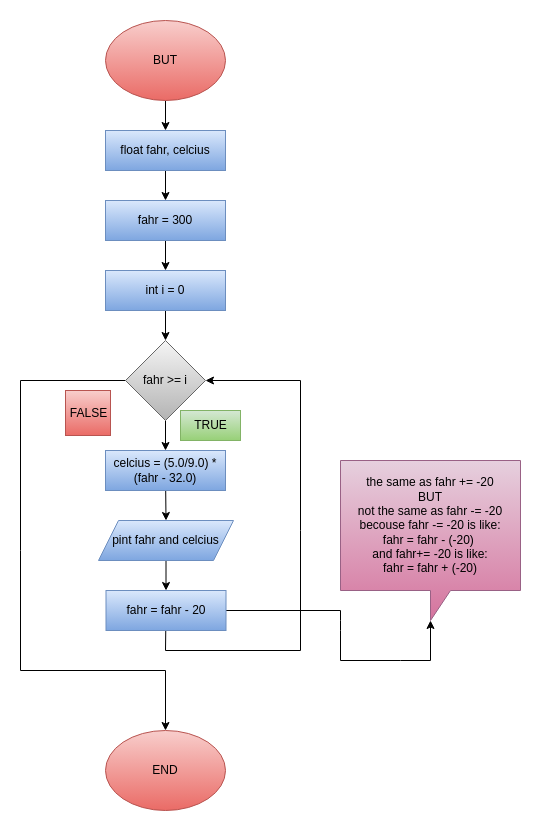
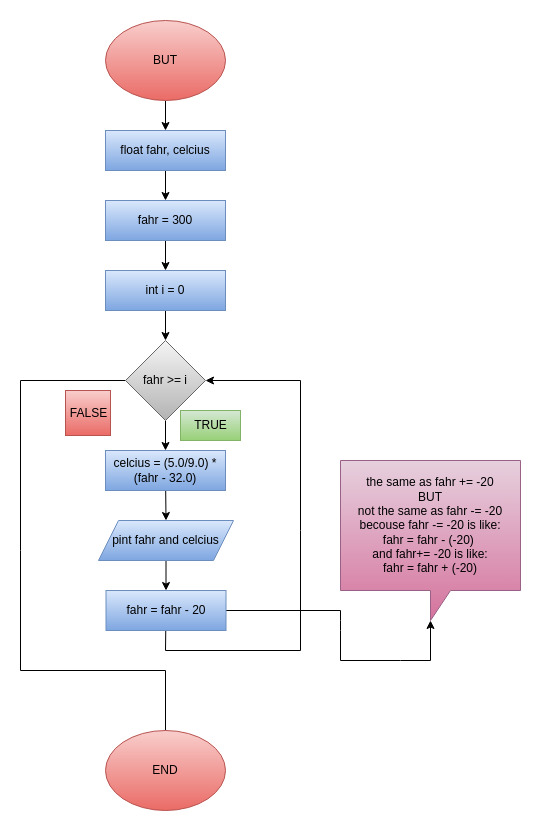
(166, 722) -> (166, 724)
